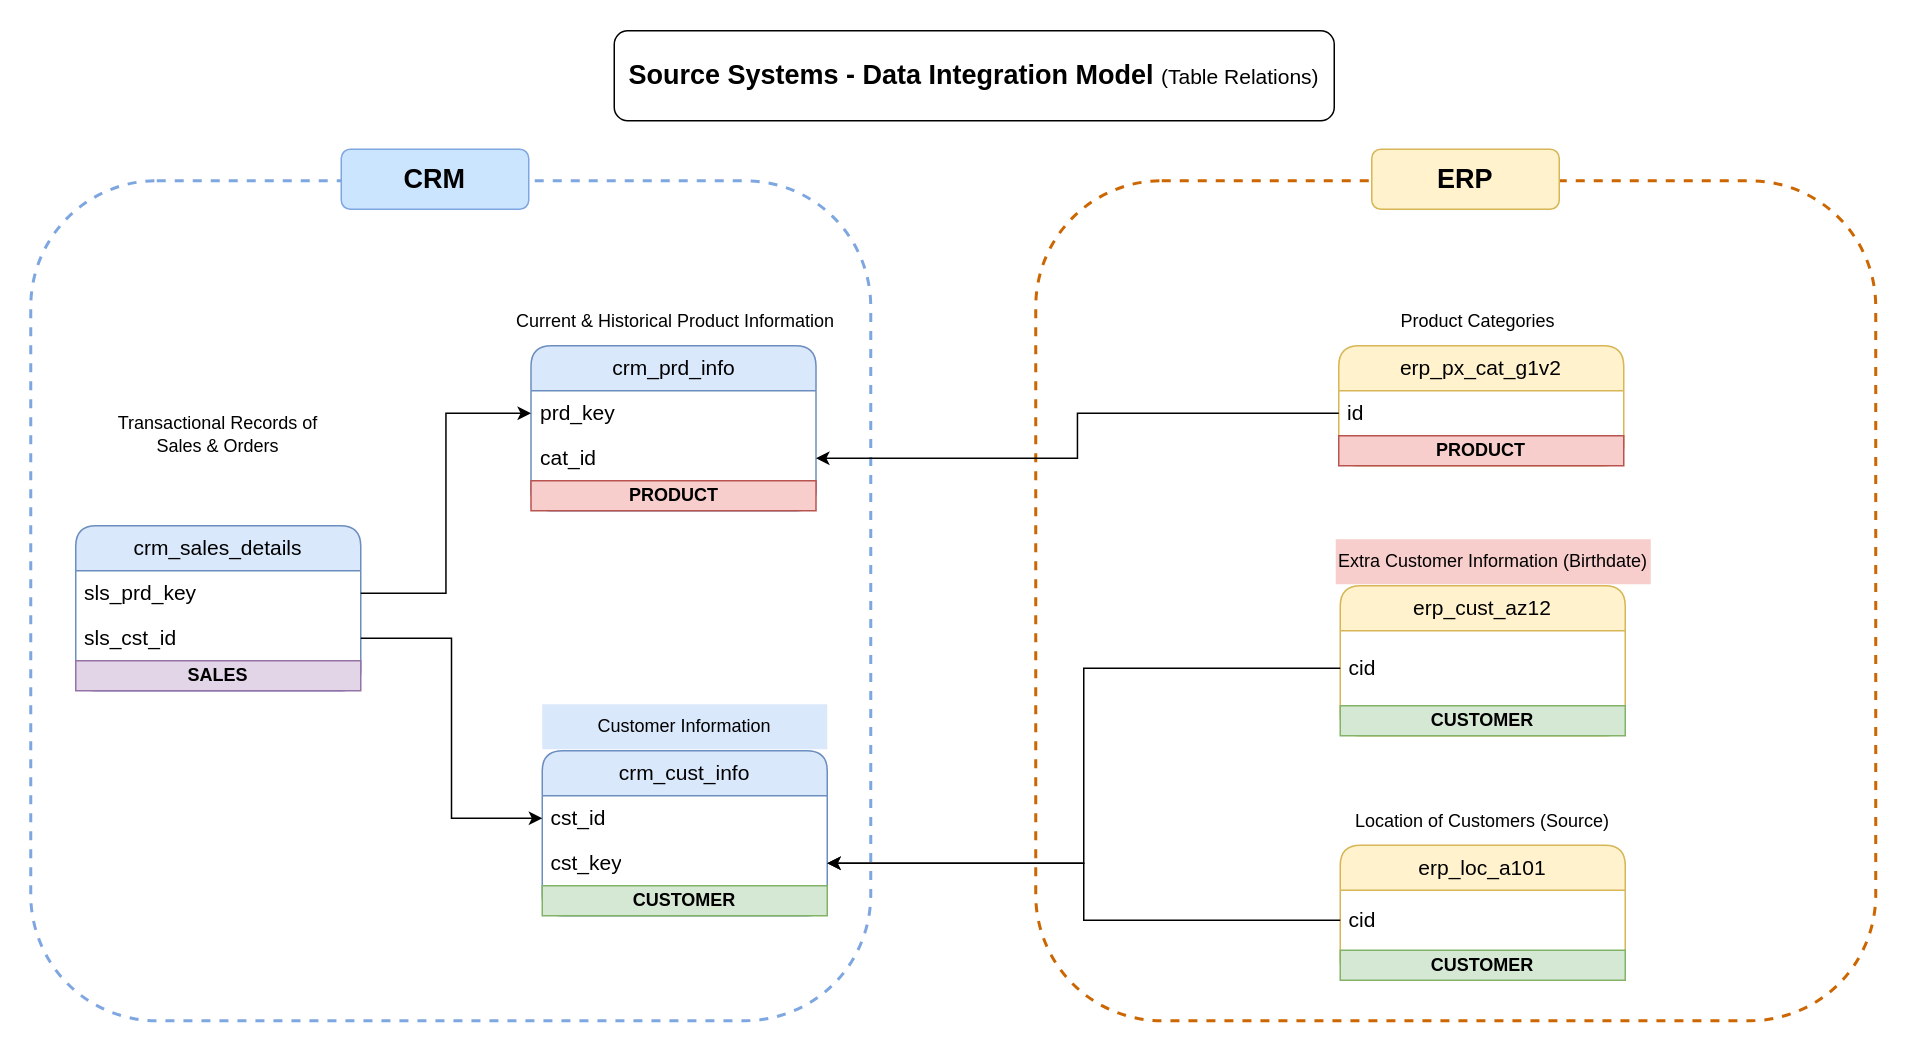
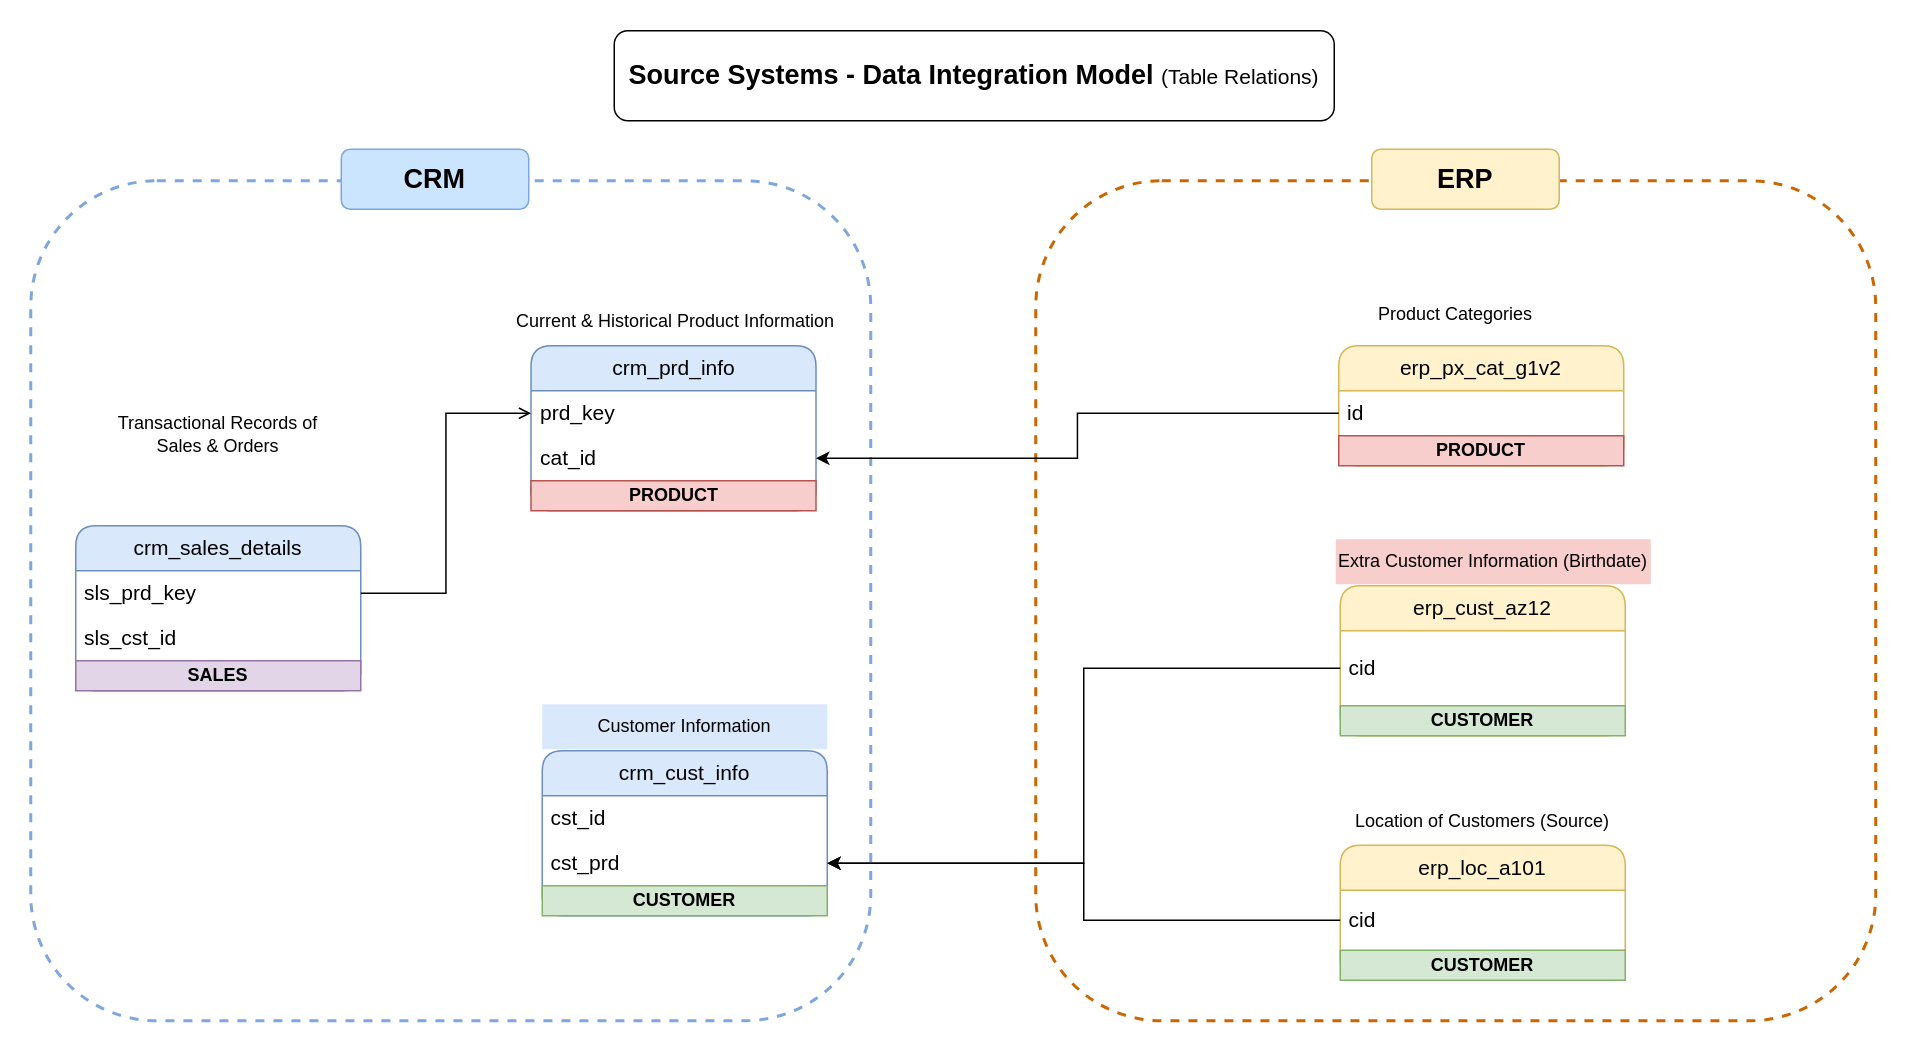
(1478, 322) -> (1456, 314)
(519, 413) -> (522, 413)
(452, 724) -> none
(592, 863) -> (592, 863)
